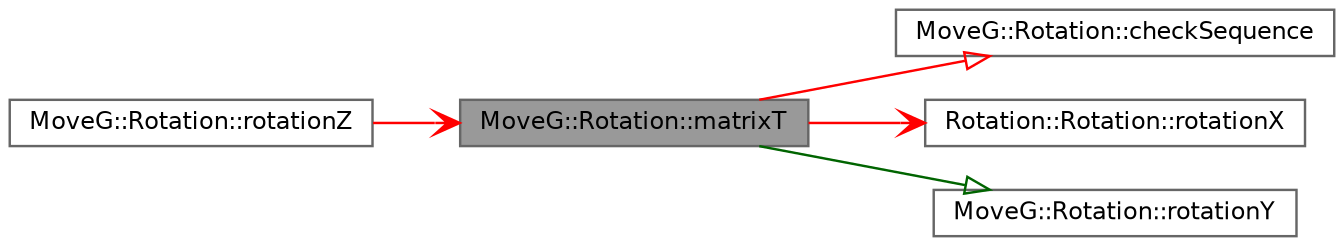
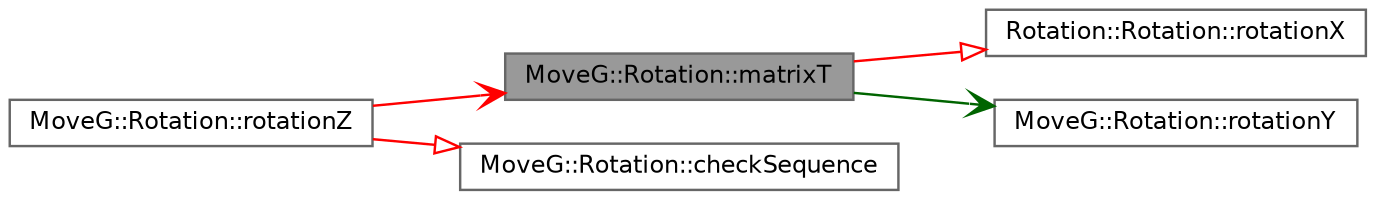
(862, 80) -> (404, 142)
(854, 123) -> (907, 57)
(862, 166) -> (911, 98)
